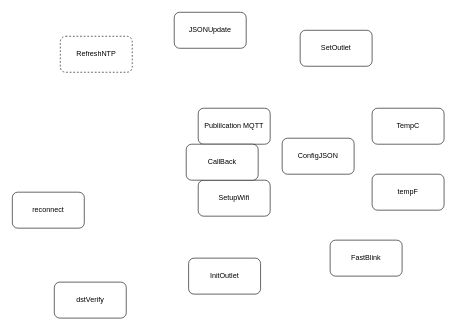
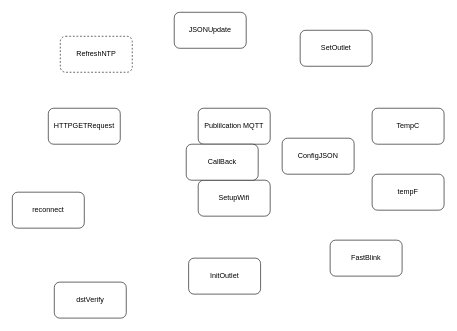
none -> (84, 126)
